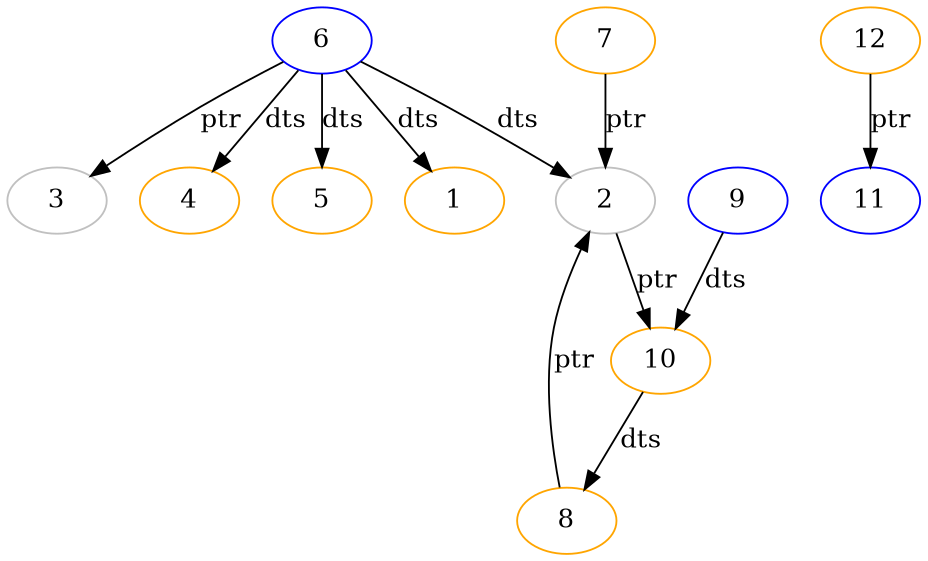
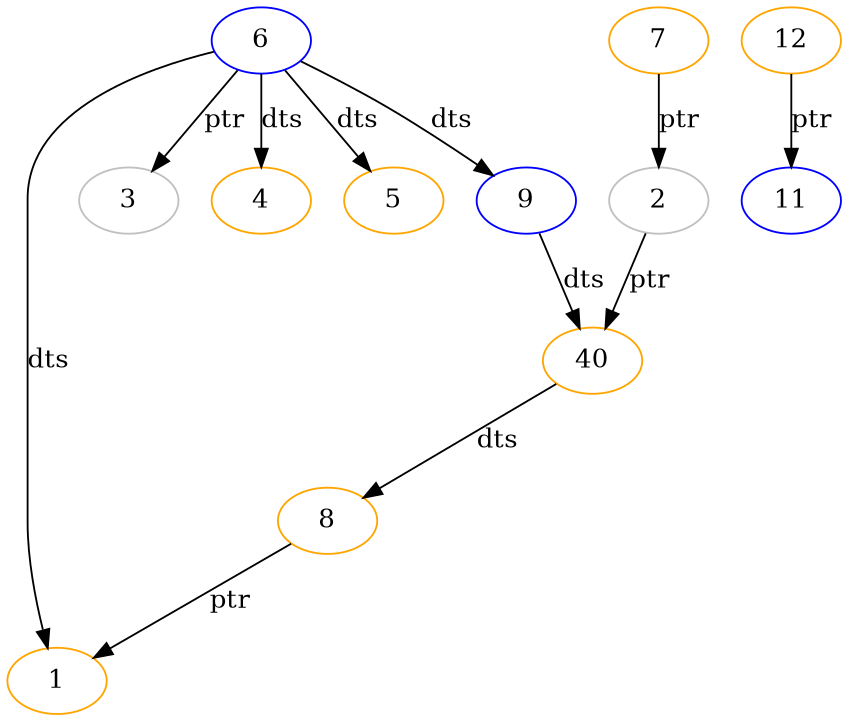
(458, 113) -> (391, 110)
(661, 361) -> (593, 361)
(549, 366) -> (201, 596)
